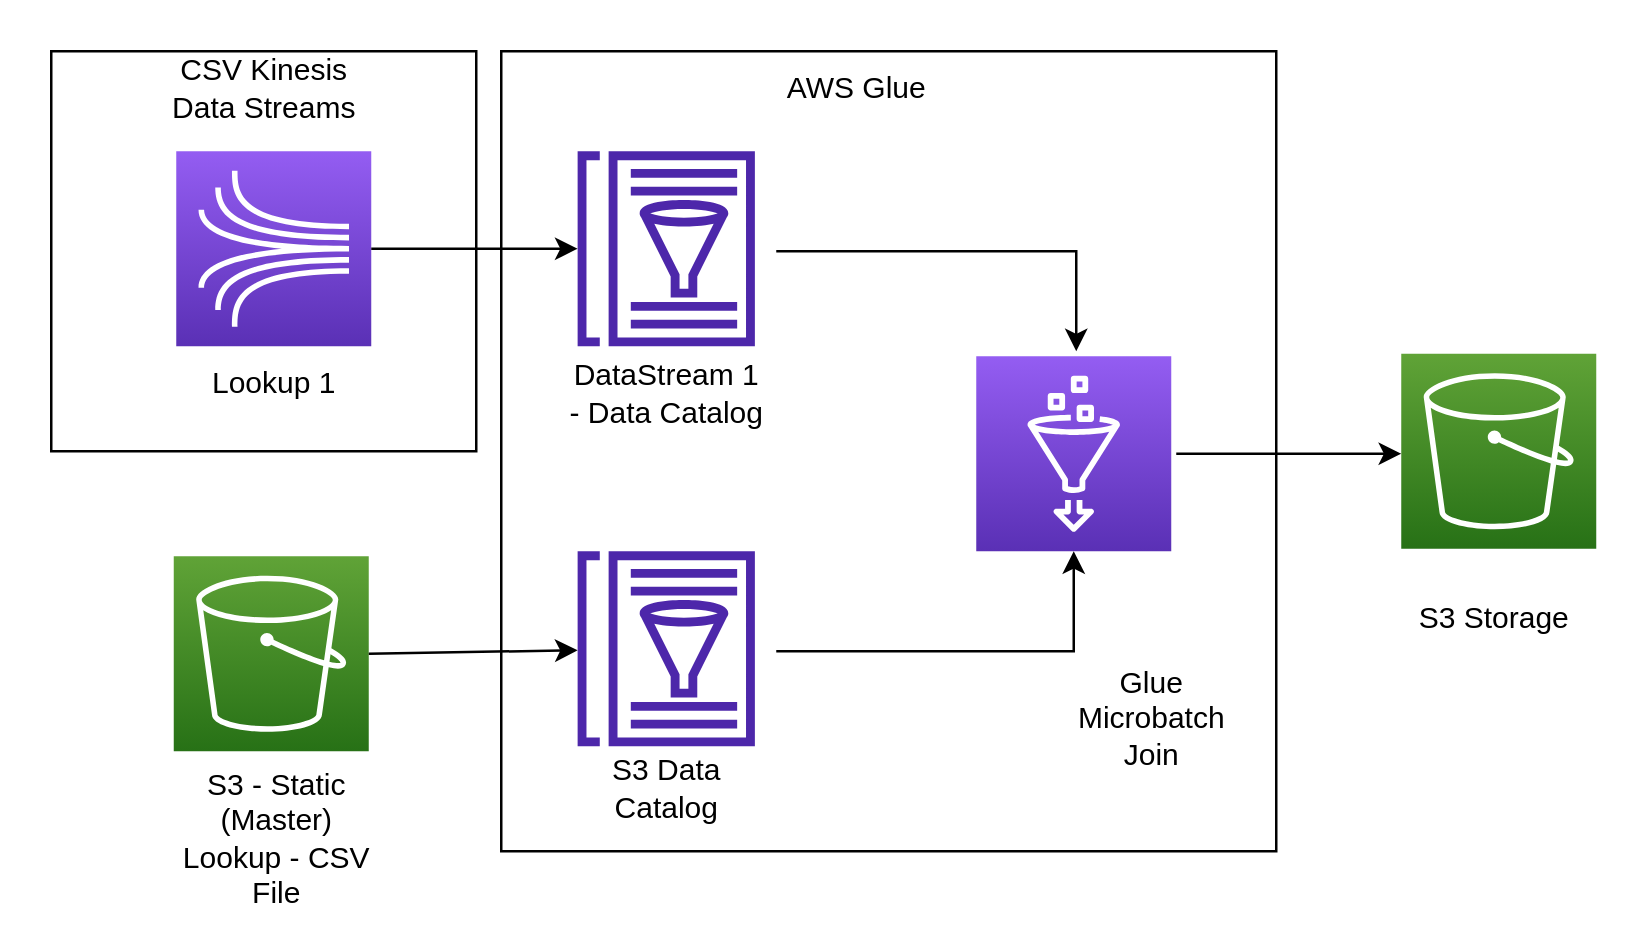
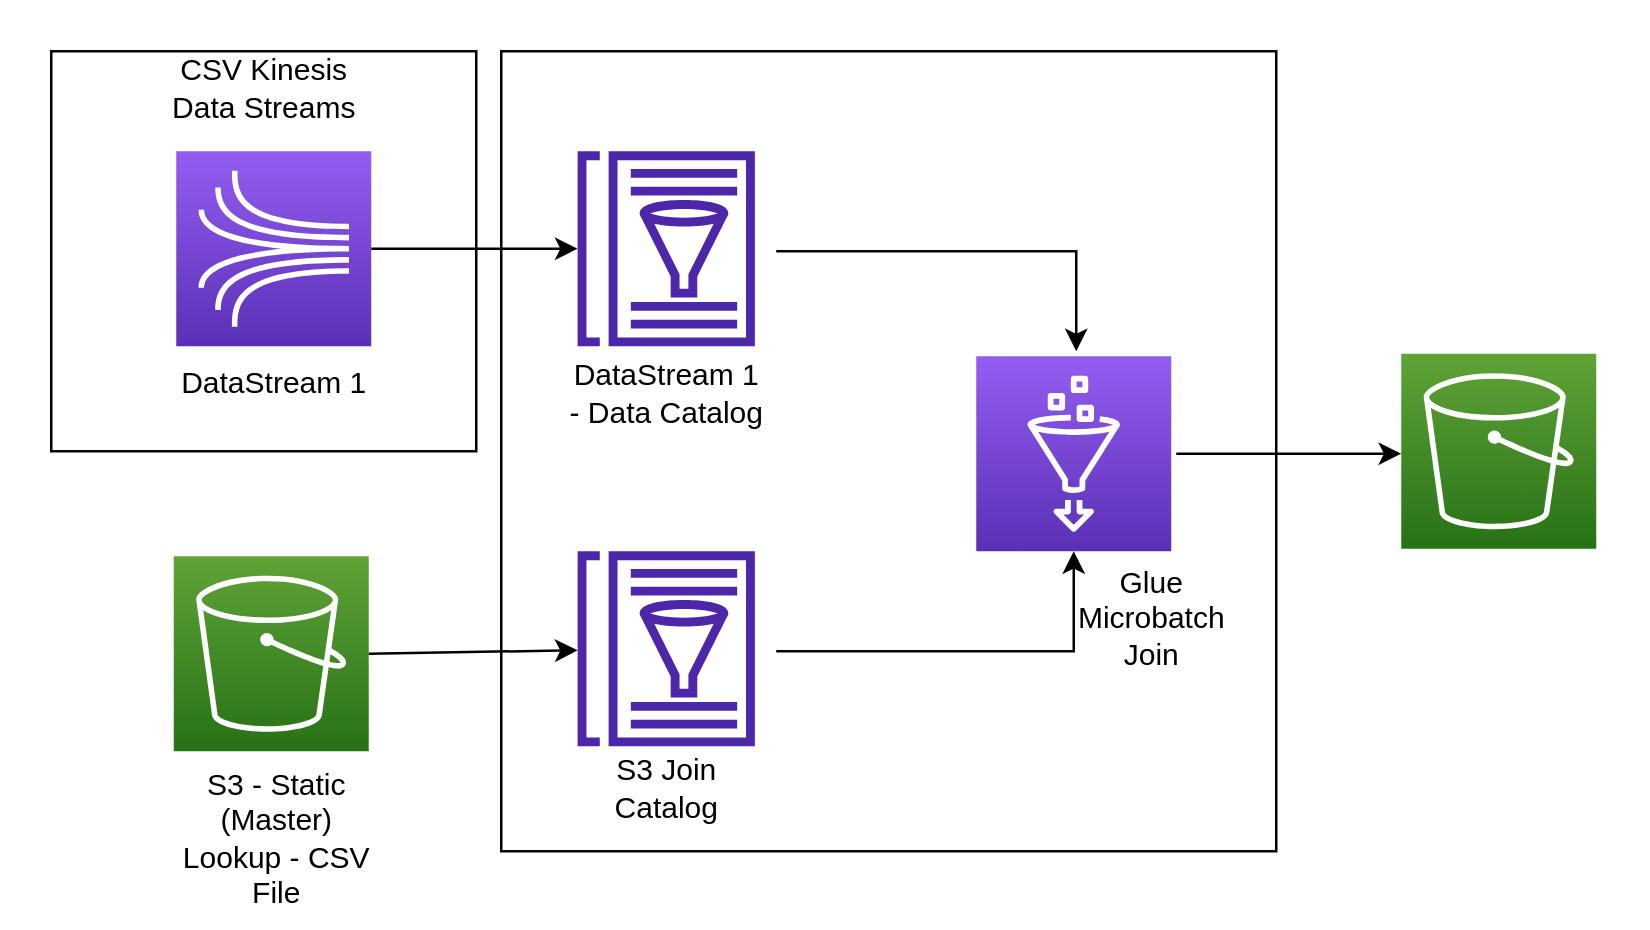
(858, 89) -> none
(275, 384) -> (275, 384)
(1495, 619) -> none
(1153, 719) -> (1153, 619)
(668, 789) -> (668, 789)
